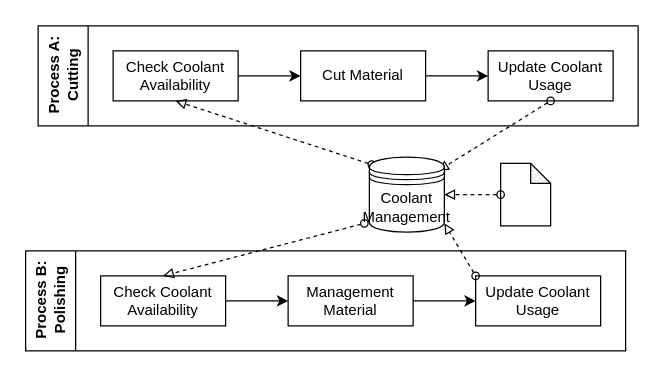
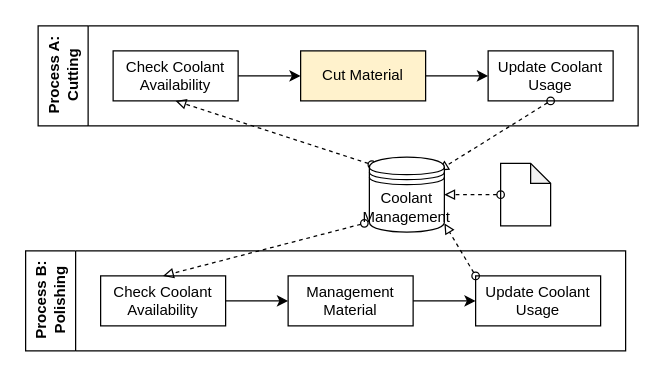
(363, 76) -> (363, 76)
